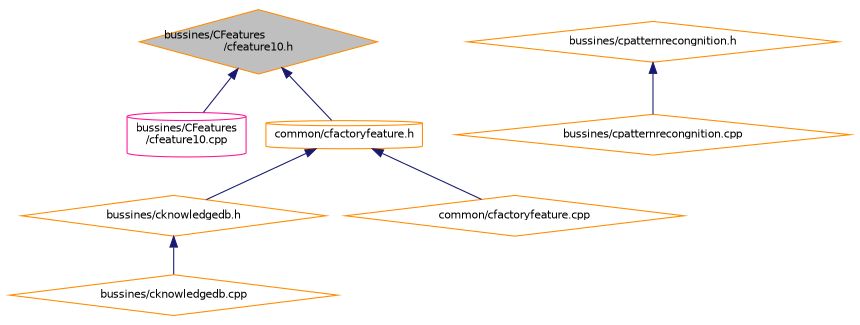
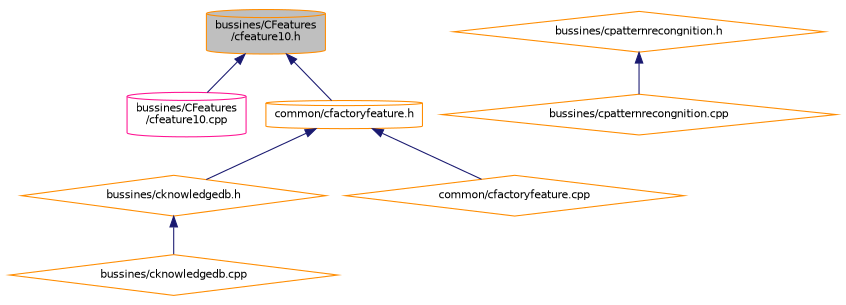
(258, 42) -> (266, 32)
